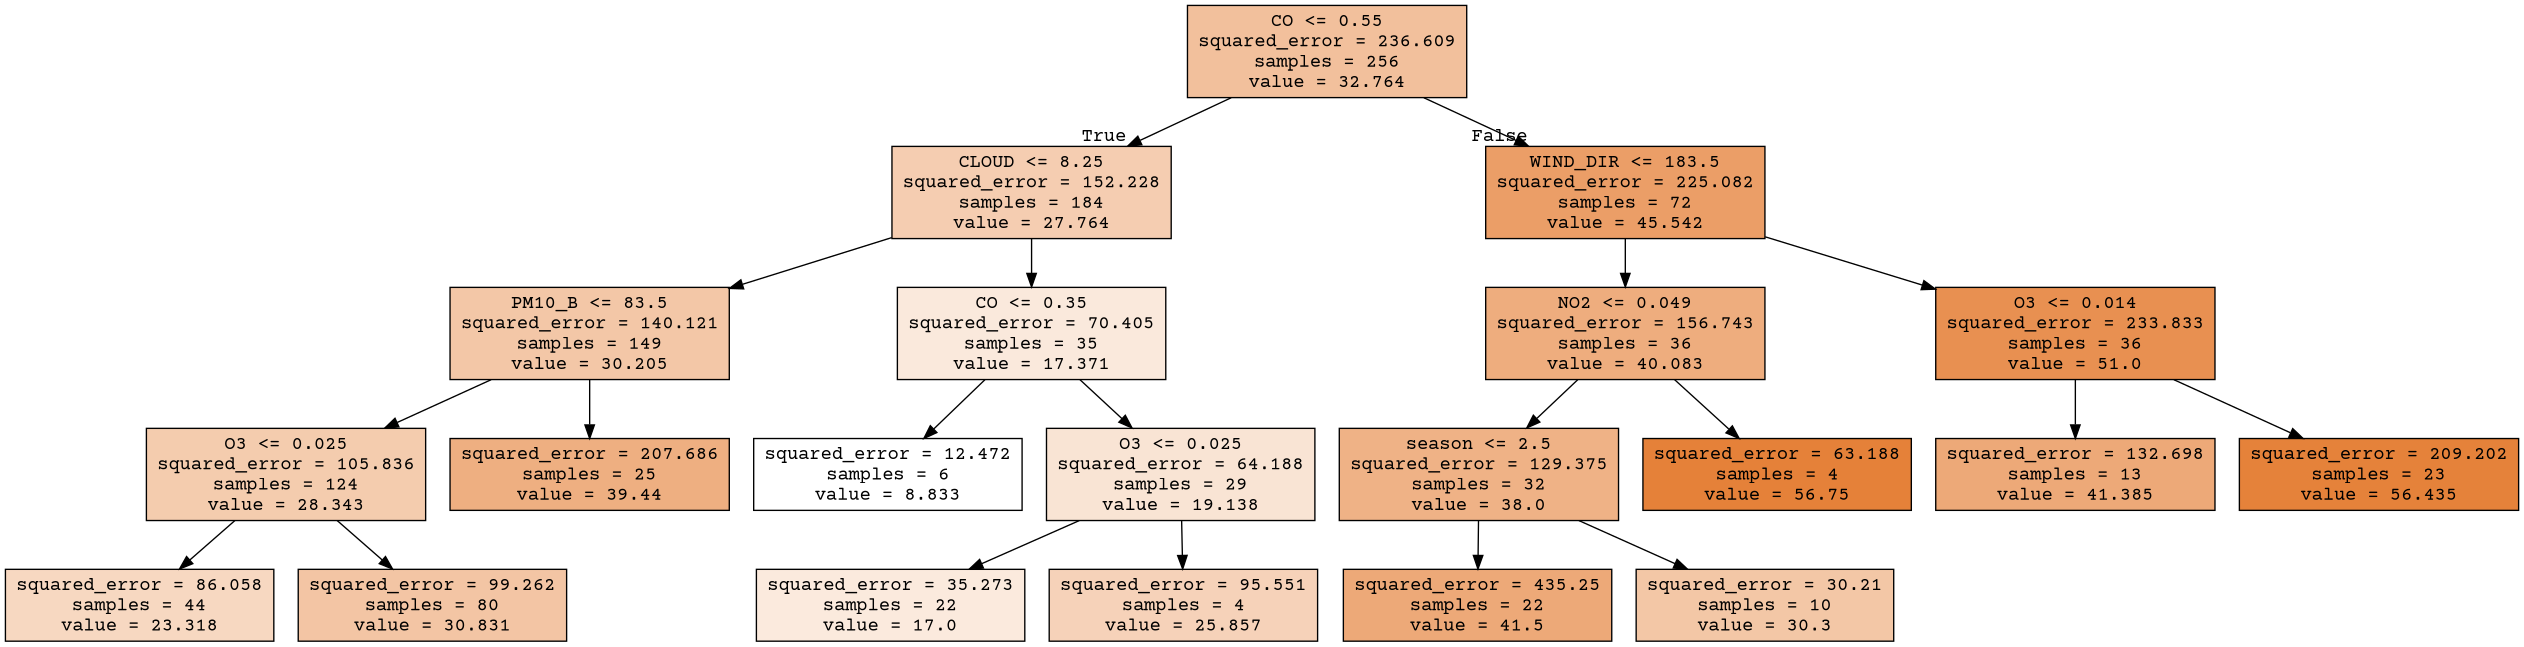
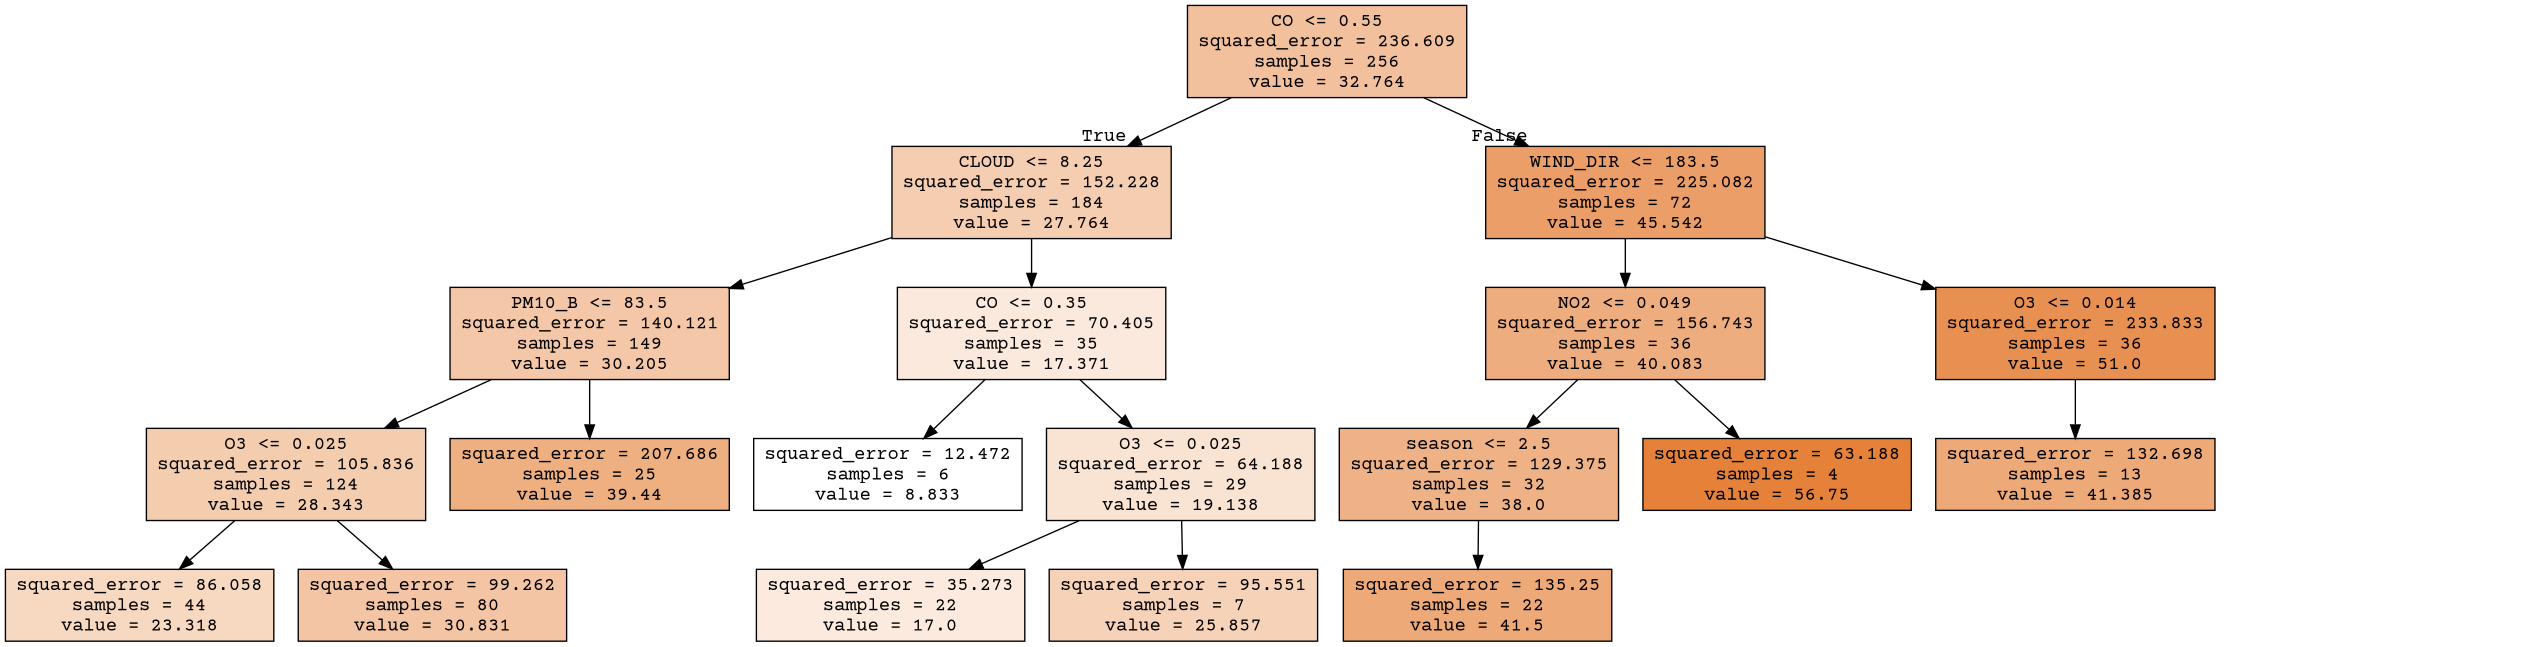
(2379, 474) -> none
(1183, 605) -> (1183, 605)
(1478, 605) -> (1478, 605)
(1765, 605) -> none
